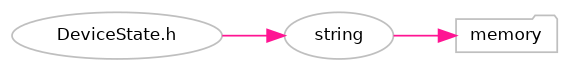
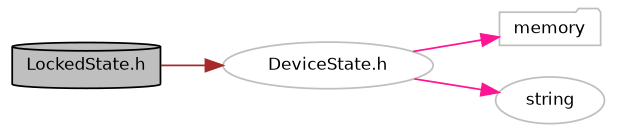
(416, 36) -> (447, 46)
none -> (86, 65)
